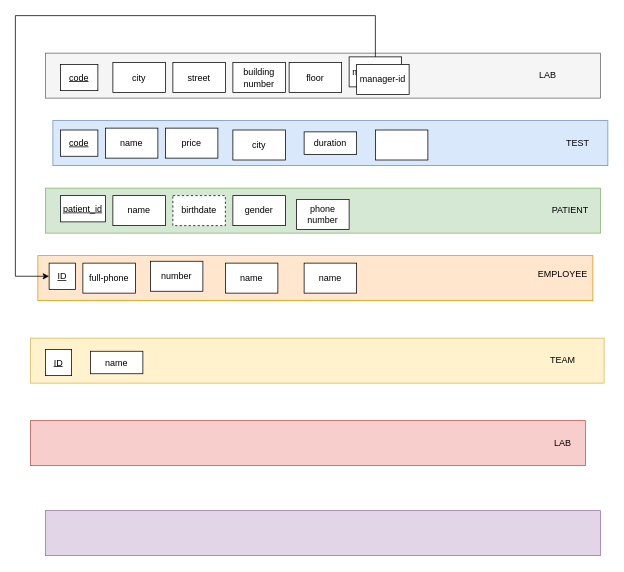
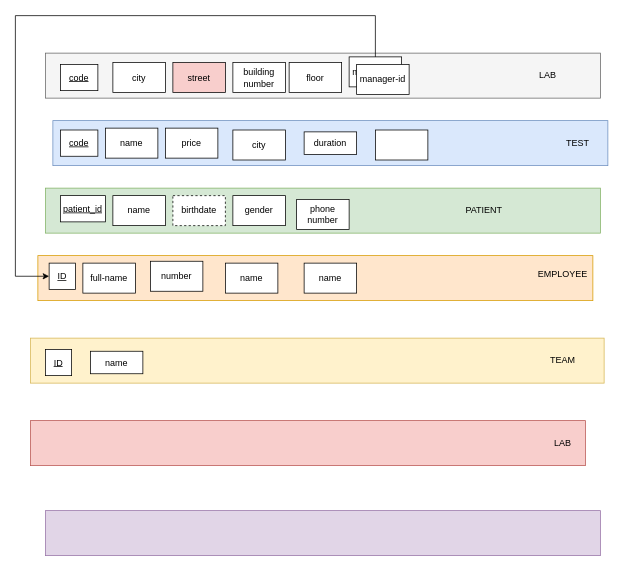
(199, 77) -> (199, 77)
(570, 210) -> (484, 210)
(109, 278) -> (109, 278)
